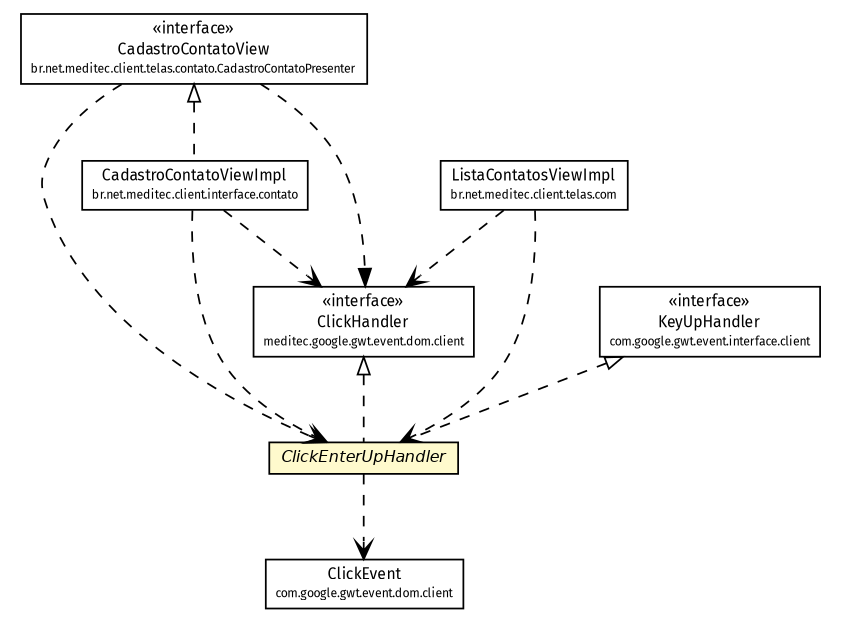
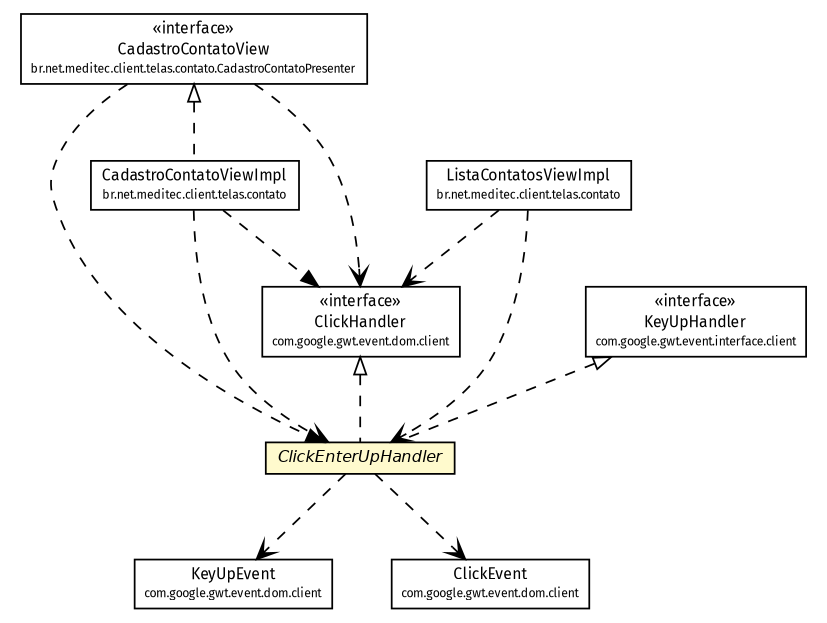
(340, 161) -> (332, 162)
(195, 195) -> (195, 195)
(534, 195) -> (529, 195)
(265, 243) -> (264, 243)
(98, 293) -> (105, 291)
(364, 342) -> (361, 342)
none -> (233, 584)
